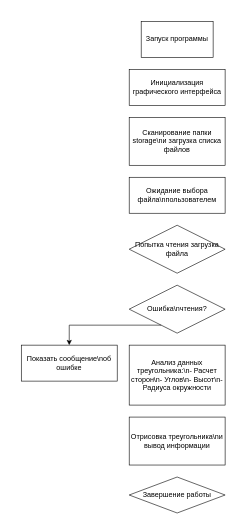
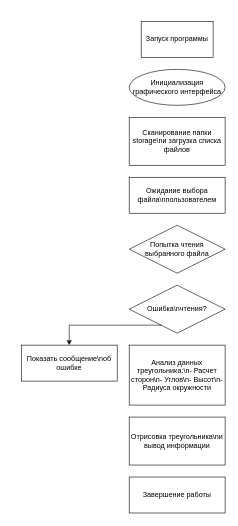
(177, 87) -> (177, 87)
(177, 249) -> (177, 249)
(177, 495) -> (177, 495)
